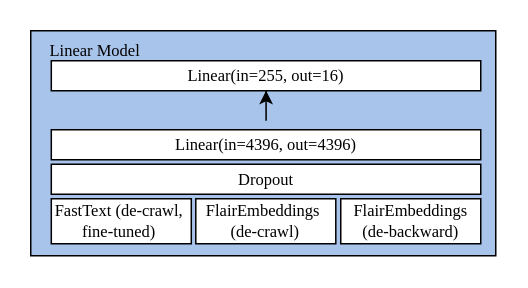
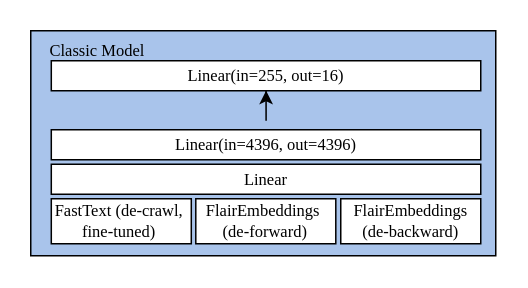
(83, 51) -> (85, 51)
(266, 179) -> (266, 179)
(266, 221) -> (266, 221)
